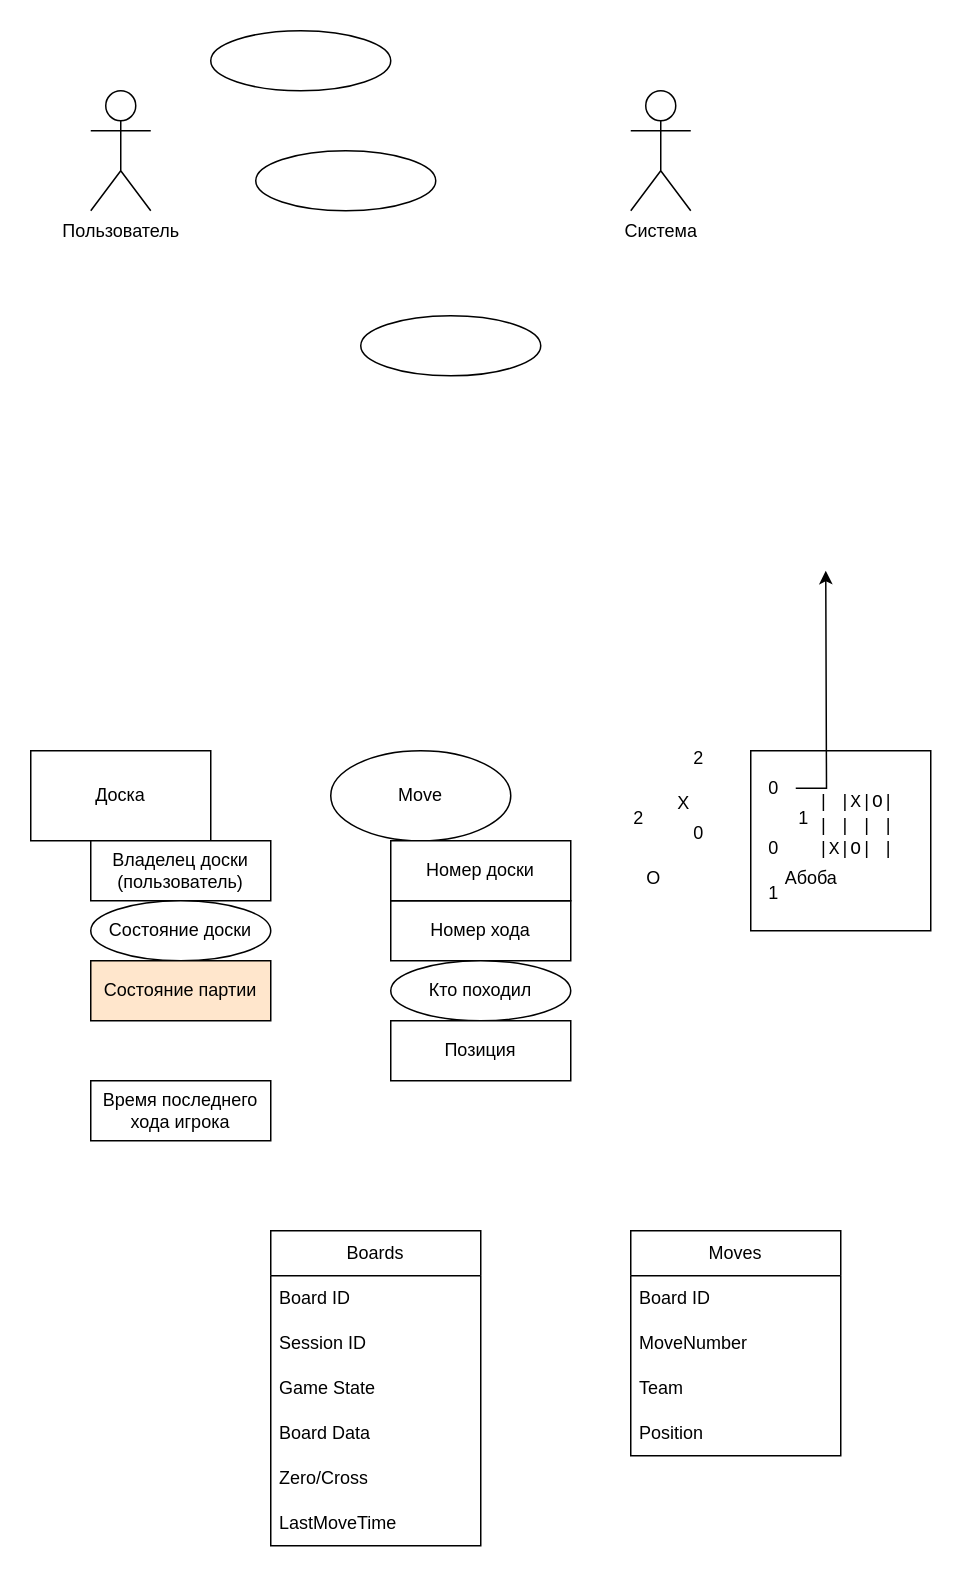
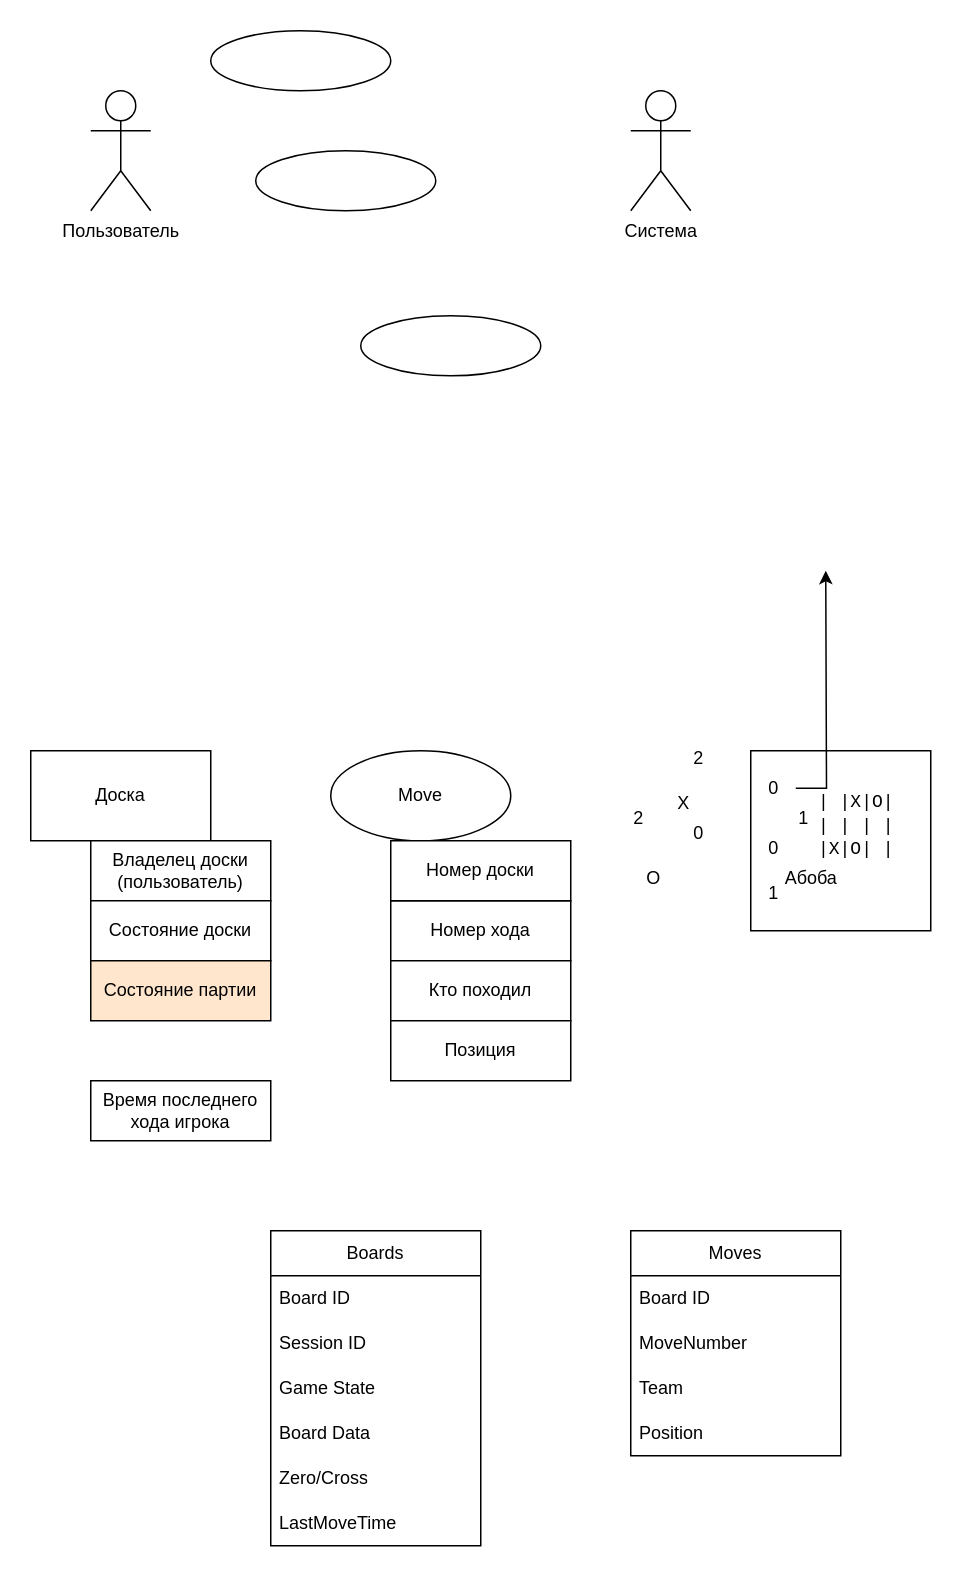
(181, 931) -> (181, 931)
(481, 991) -> (481, 991)
